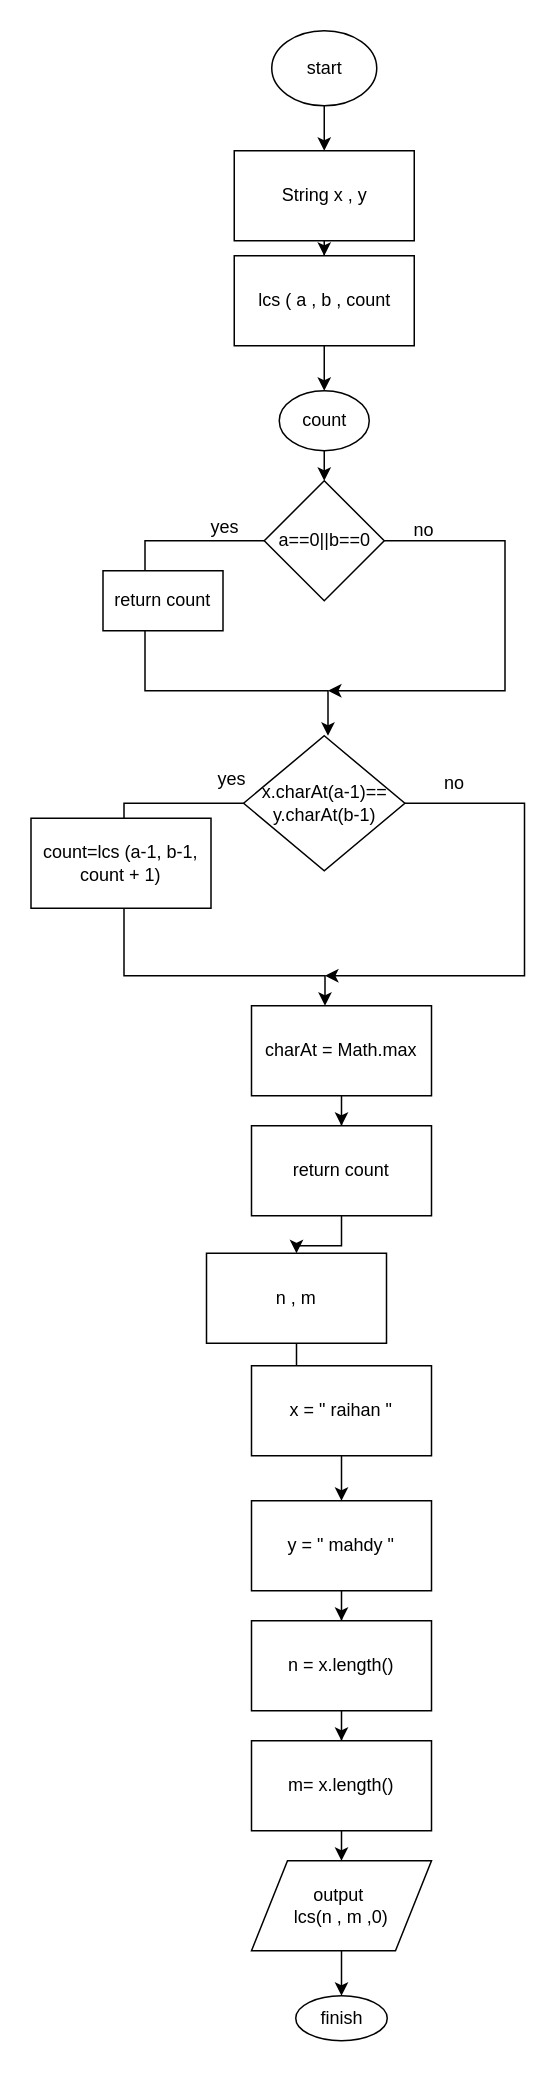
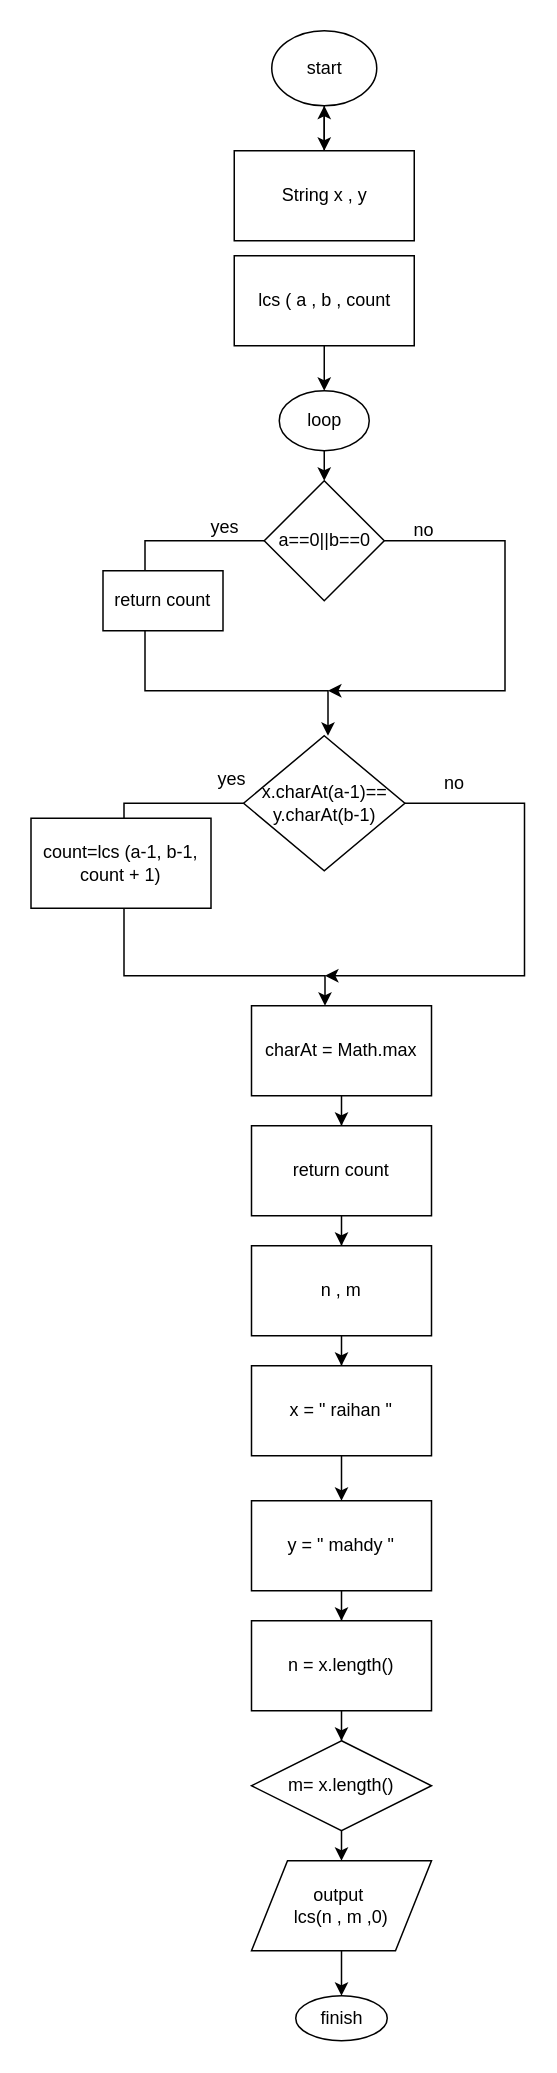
(324, 248) -> (324, 149)
(325, 421) -> (325, 421)
(296, 1298) -> (341, 1291)
(341, 1786) -> (341, 1786)
